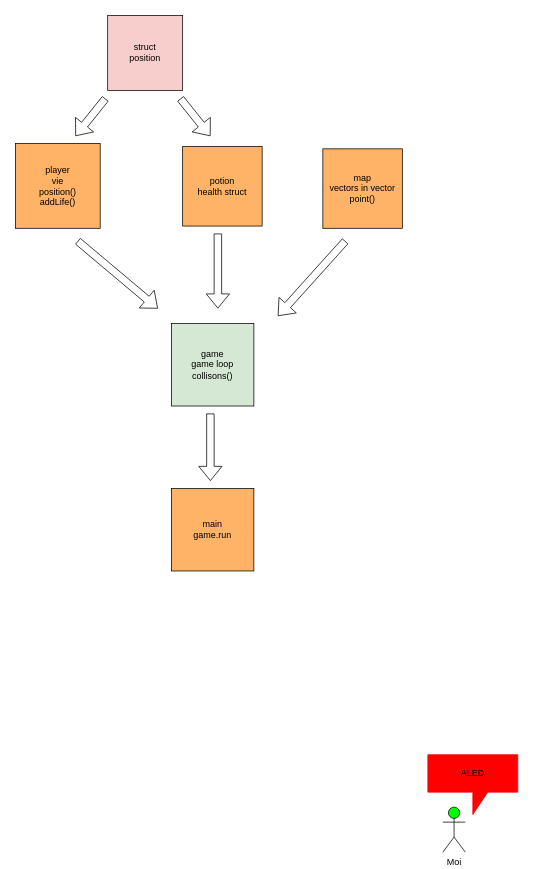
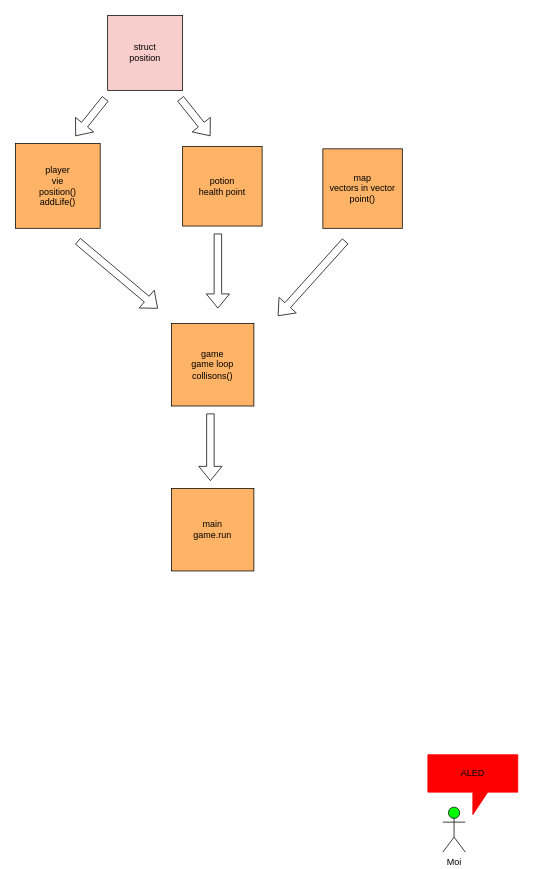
(222, 186) -> (222, 186)
(213, 365) -> (213, 365)
